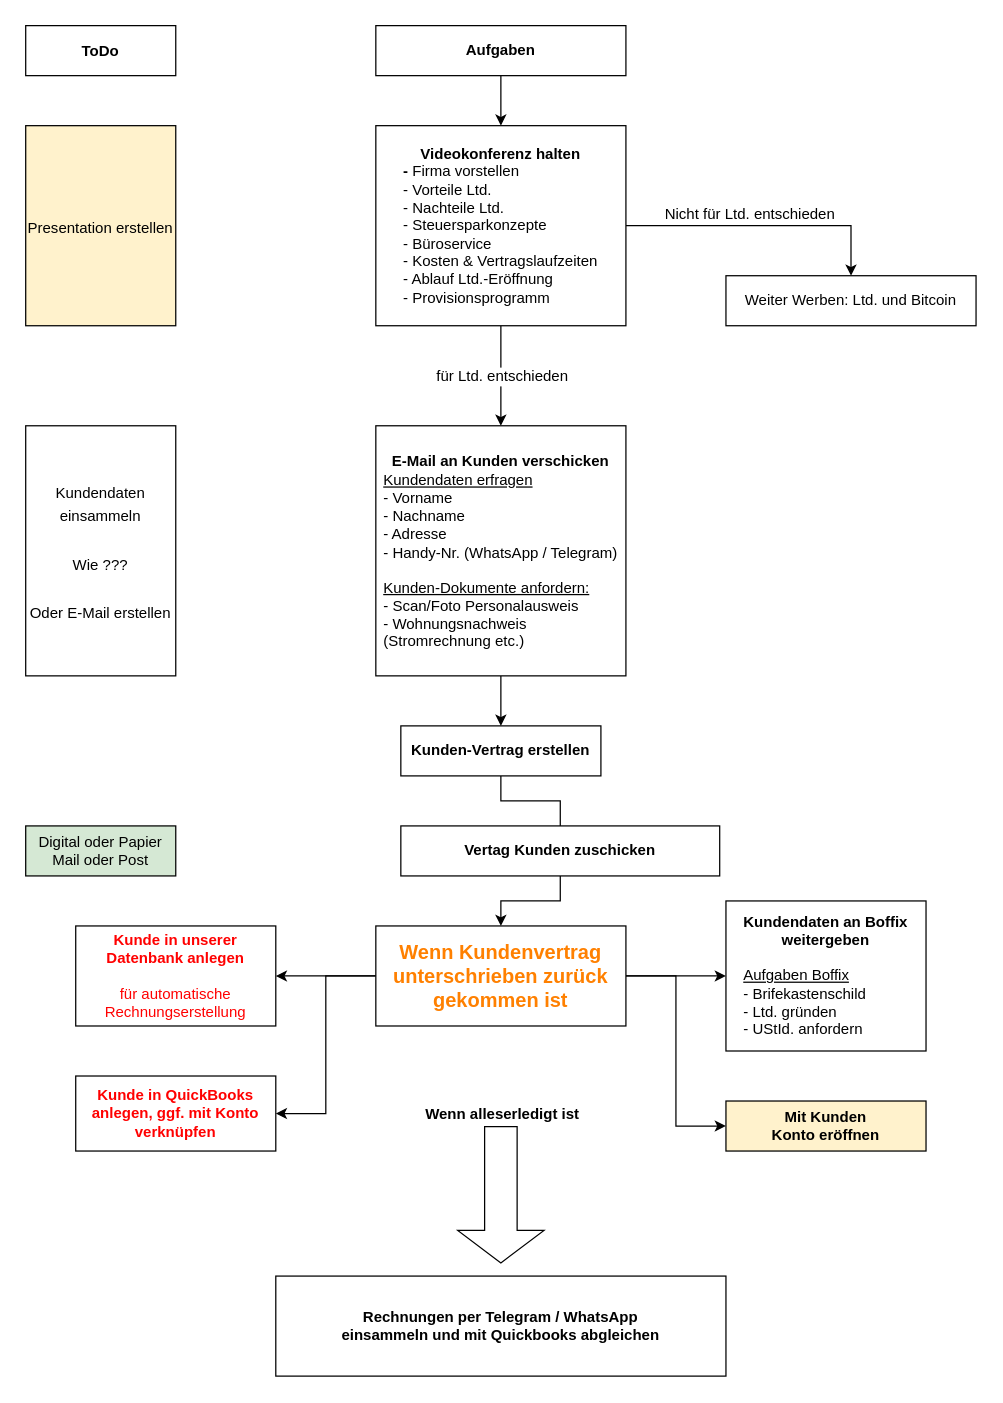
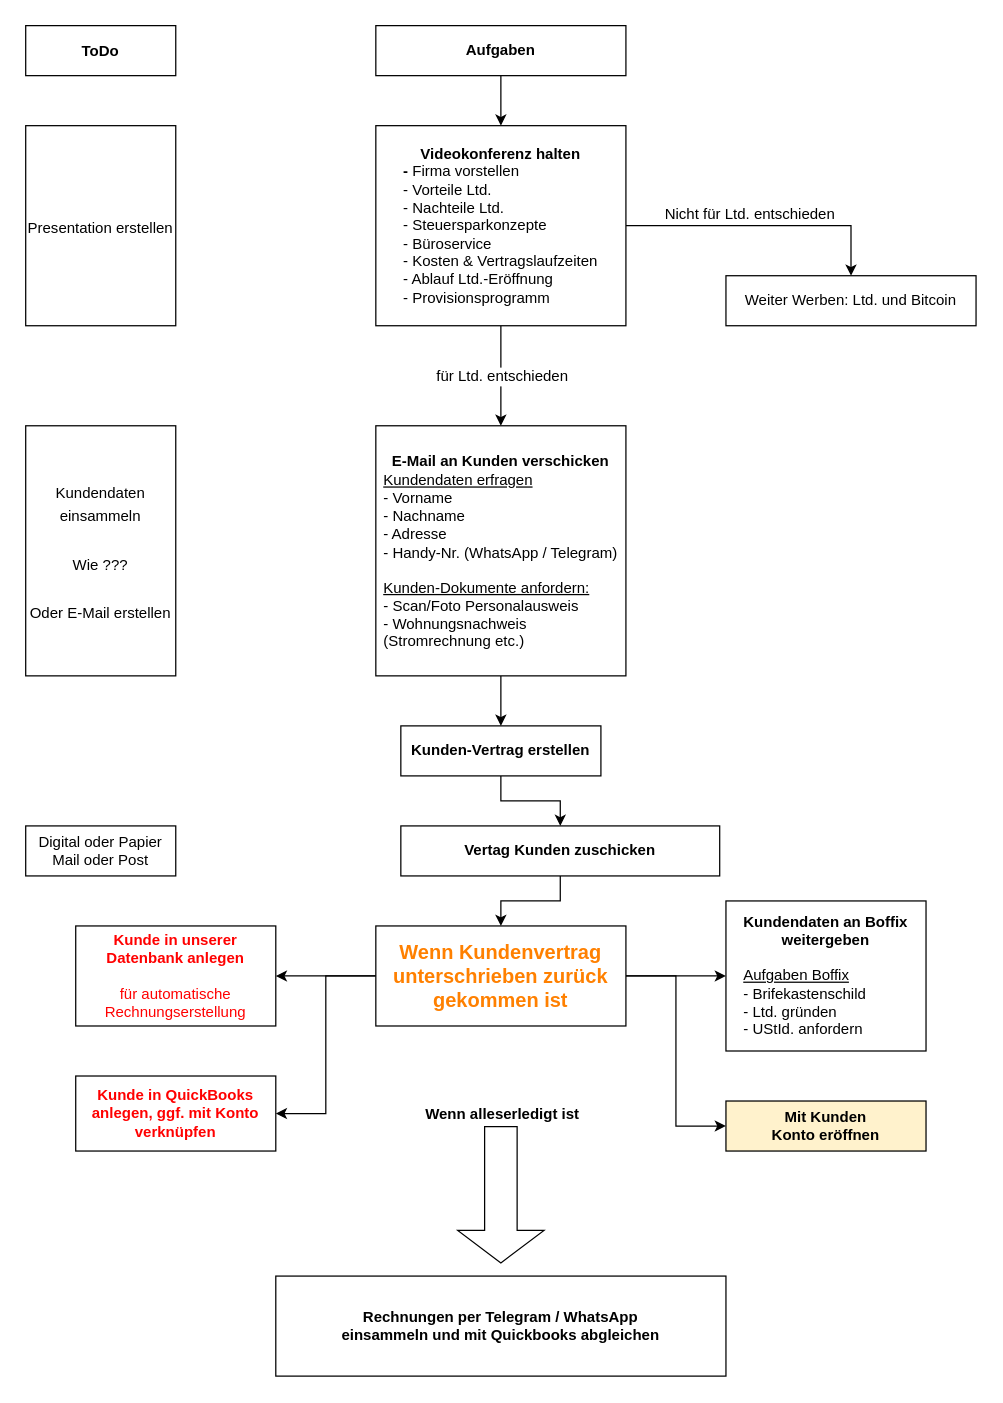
(101, 226) -> (101, 226)
(560, 819) -> (560, 816)
(101, 851) -> (101, 851)
